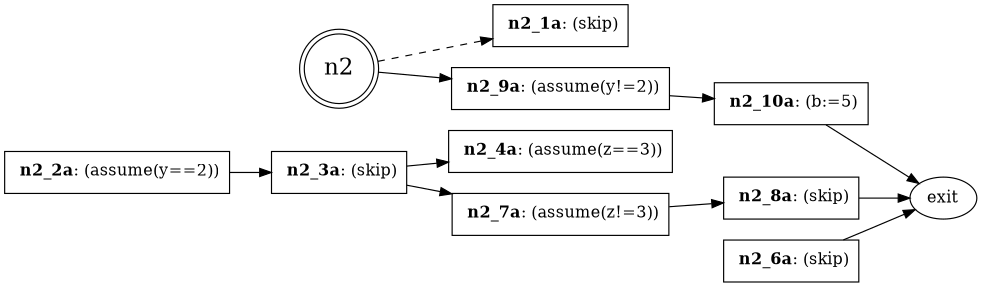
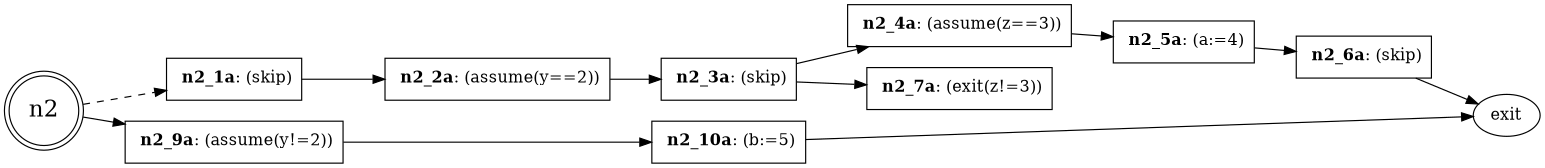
none -> (1184, 42)
none -> (337, 79)
(791, 198) -> none
(590, 213) -> (989, 87)
